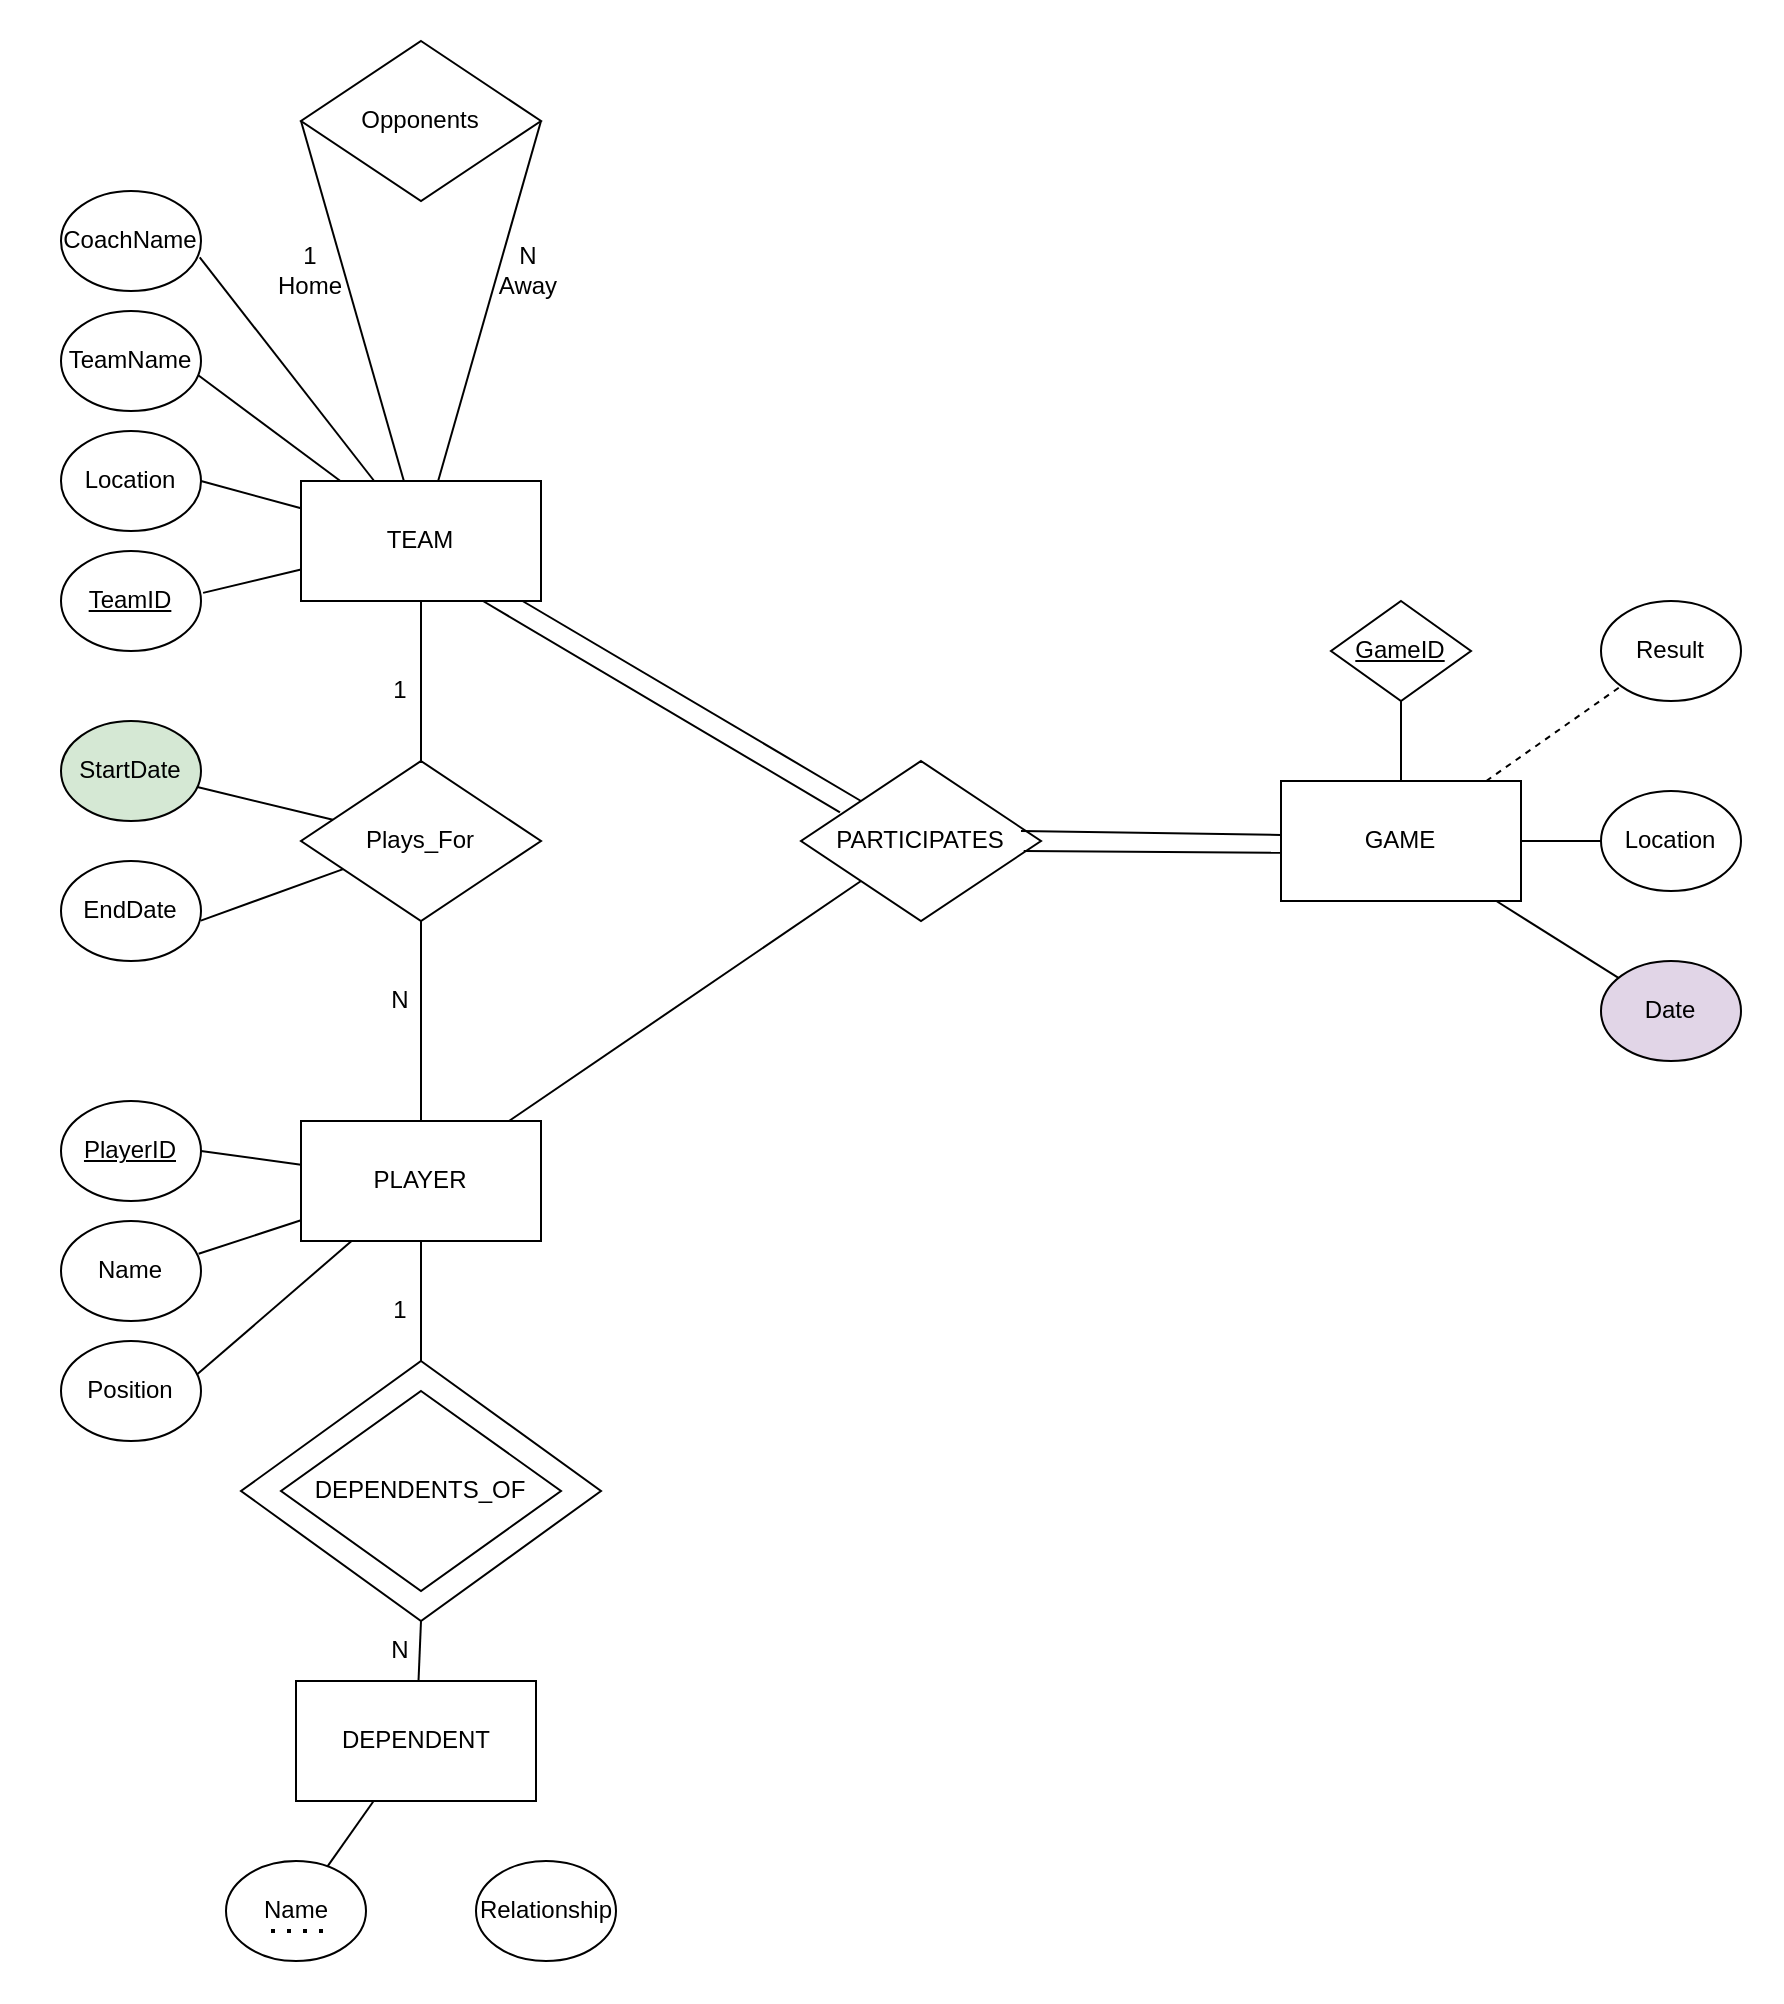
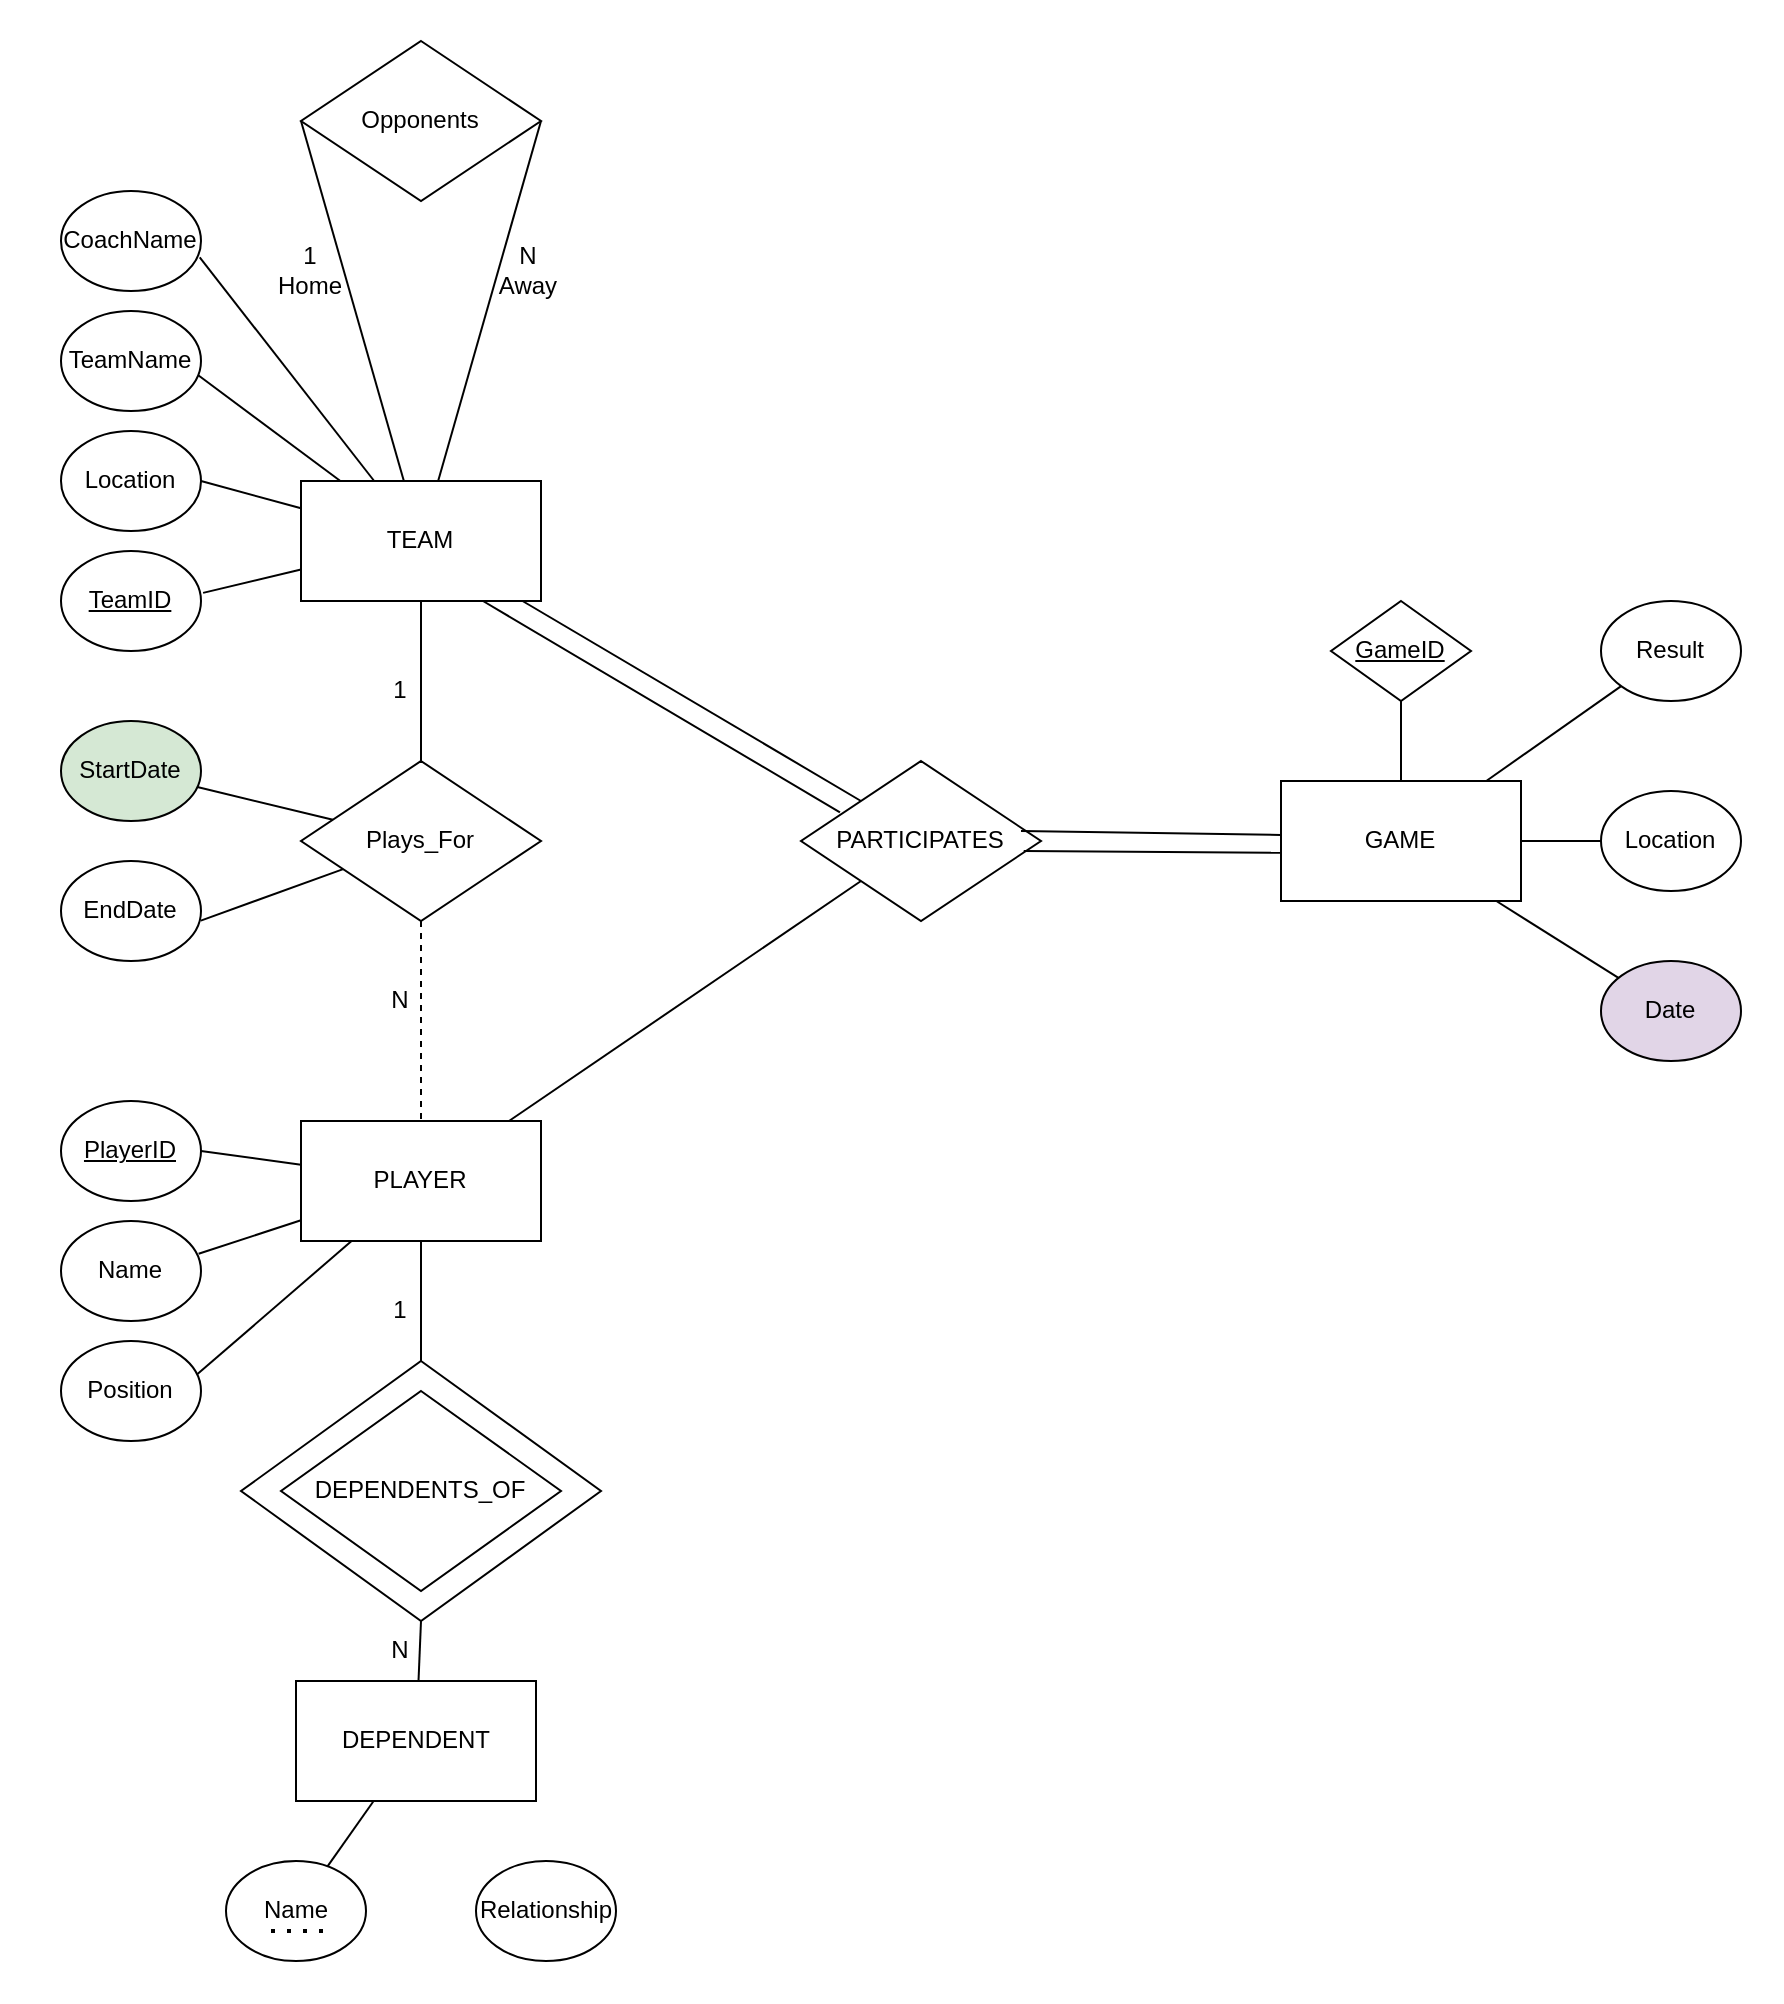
(1555, 733) -> (1555, 733)
(421, 1023) -> (421, 1023)
